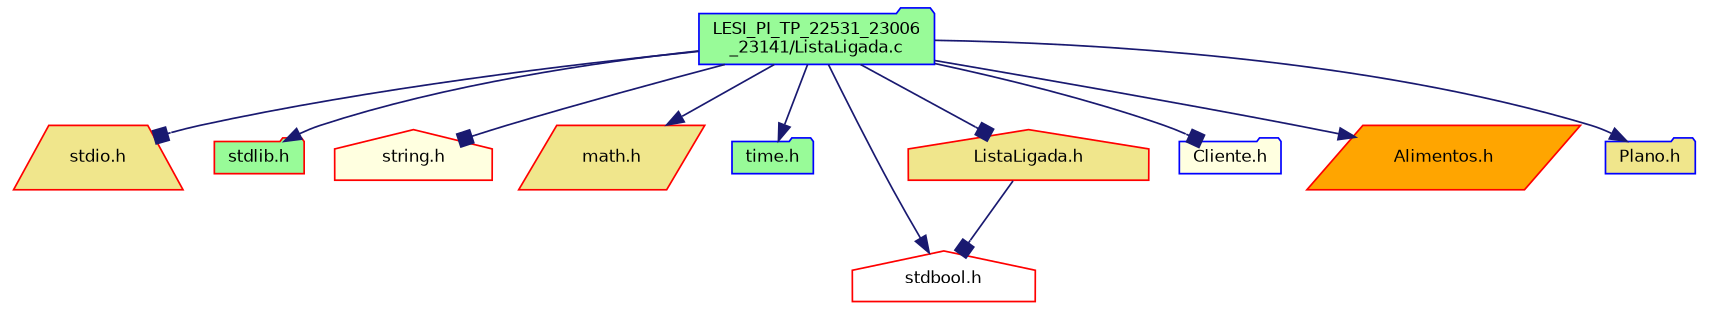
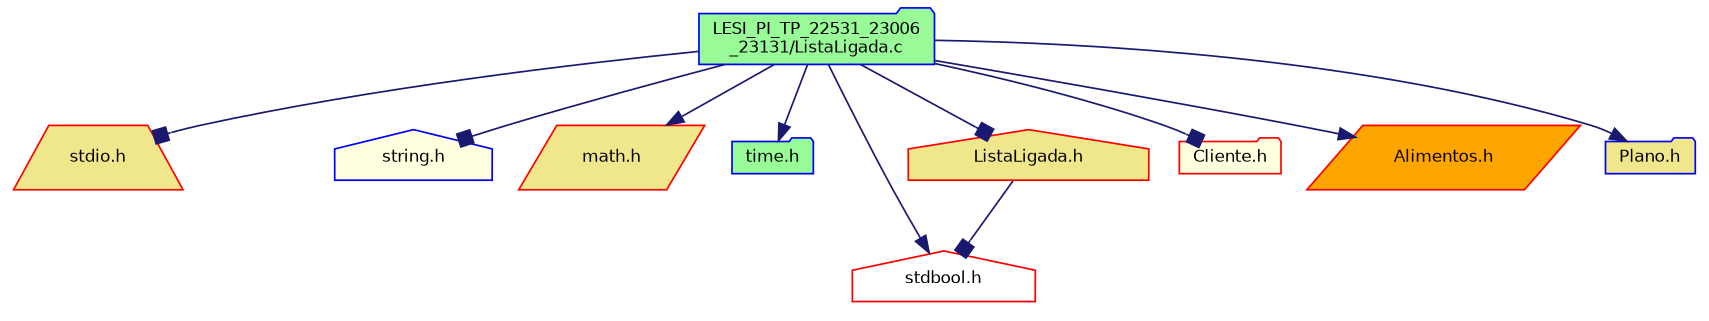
(817, 39) -> (817, 39)
(259, 158) -> none
(413, 158) -> (413, 158)
(1230, 158) -> (1230, 158)
